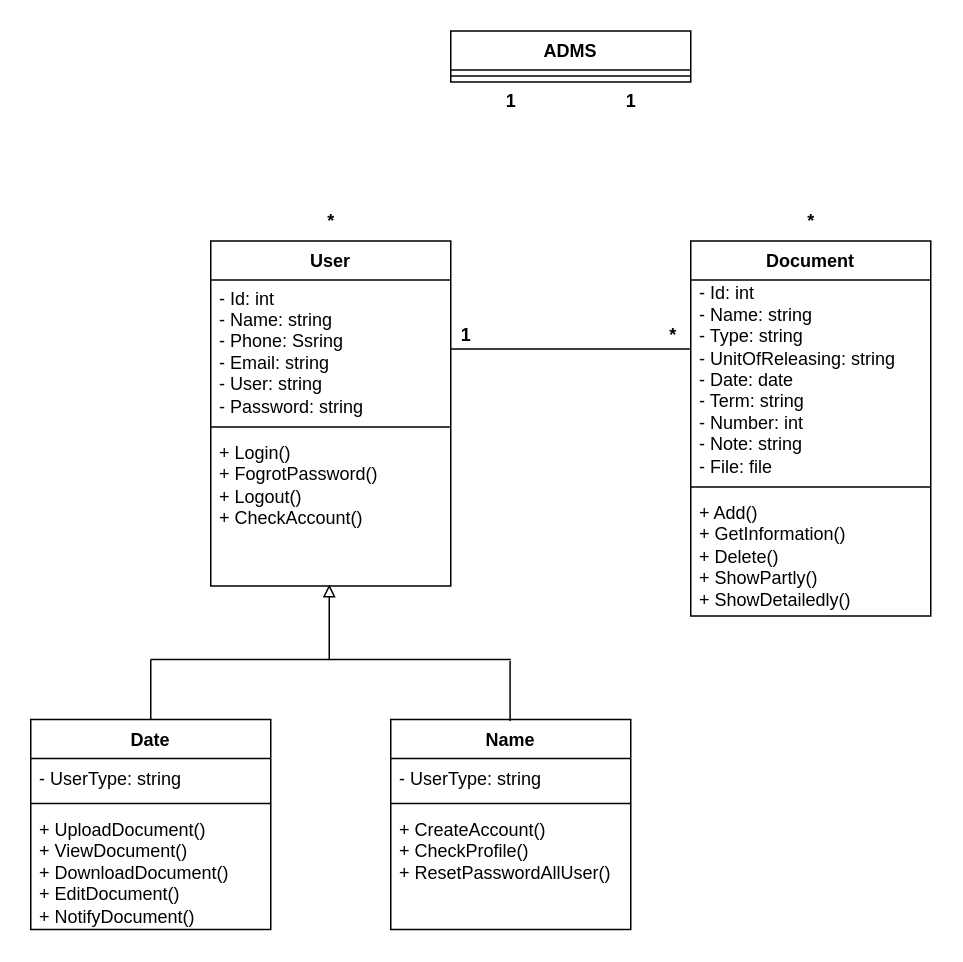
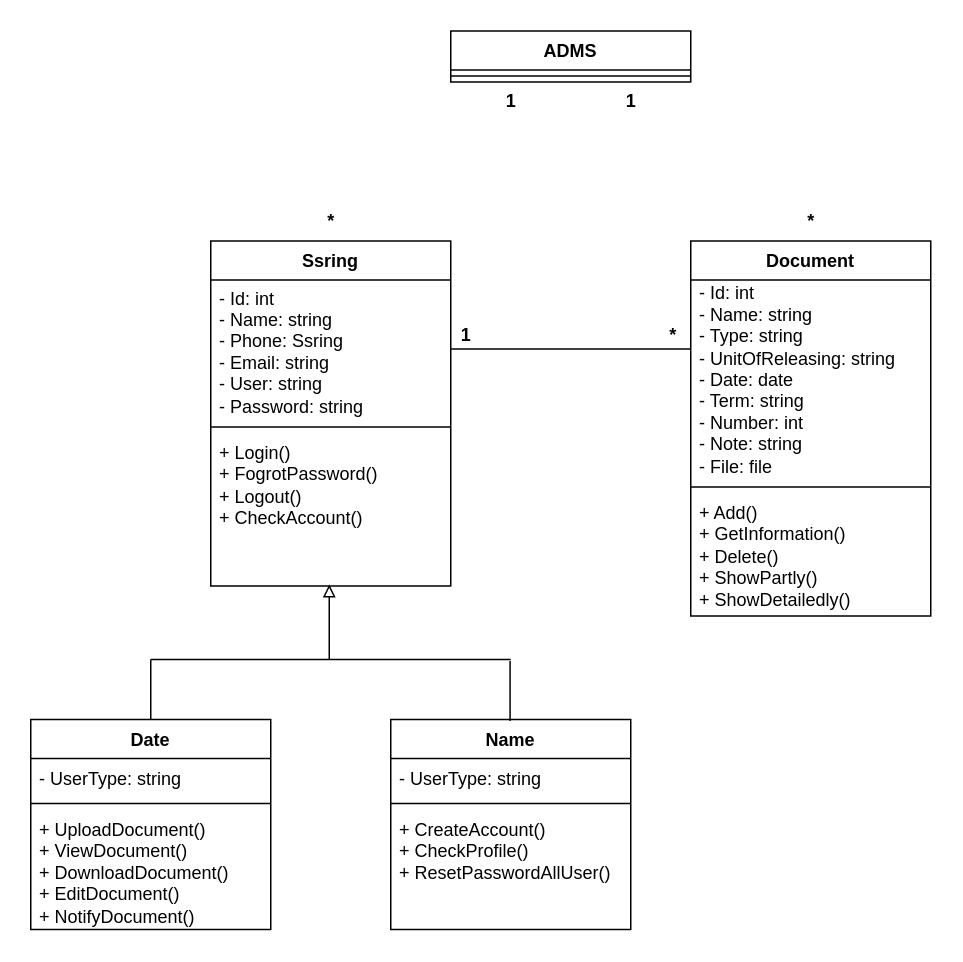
(331, 262) -> (331, 262)
